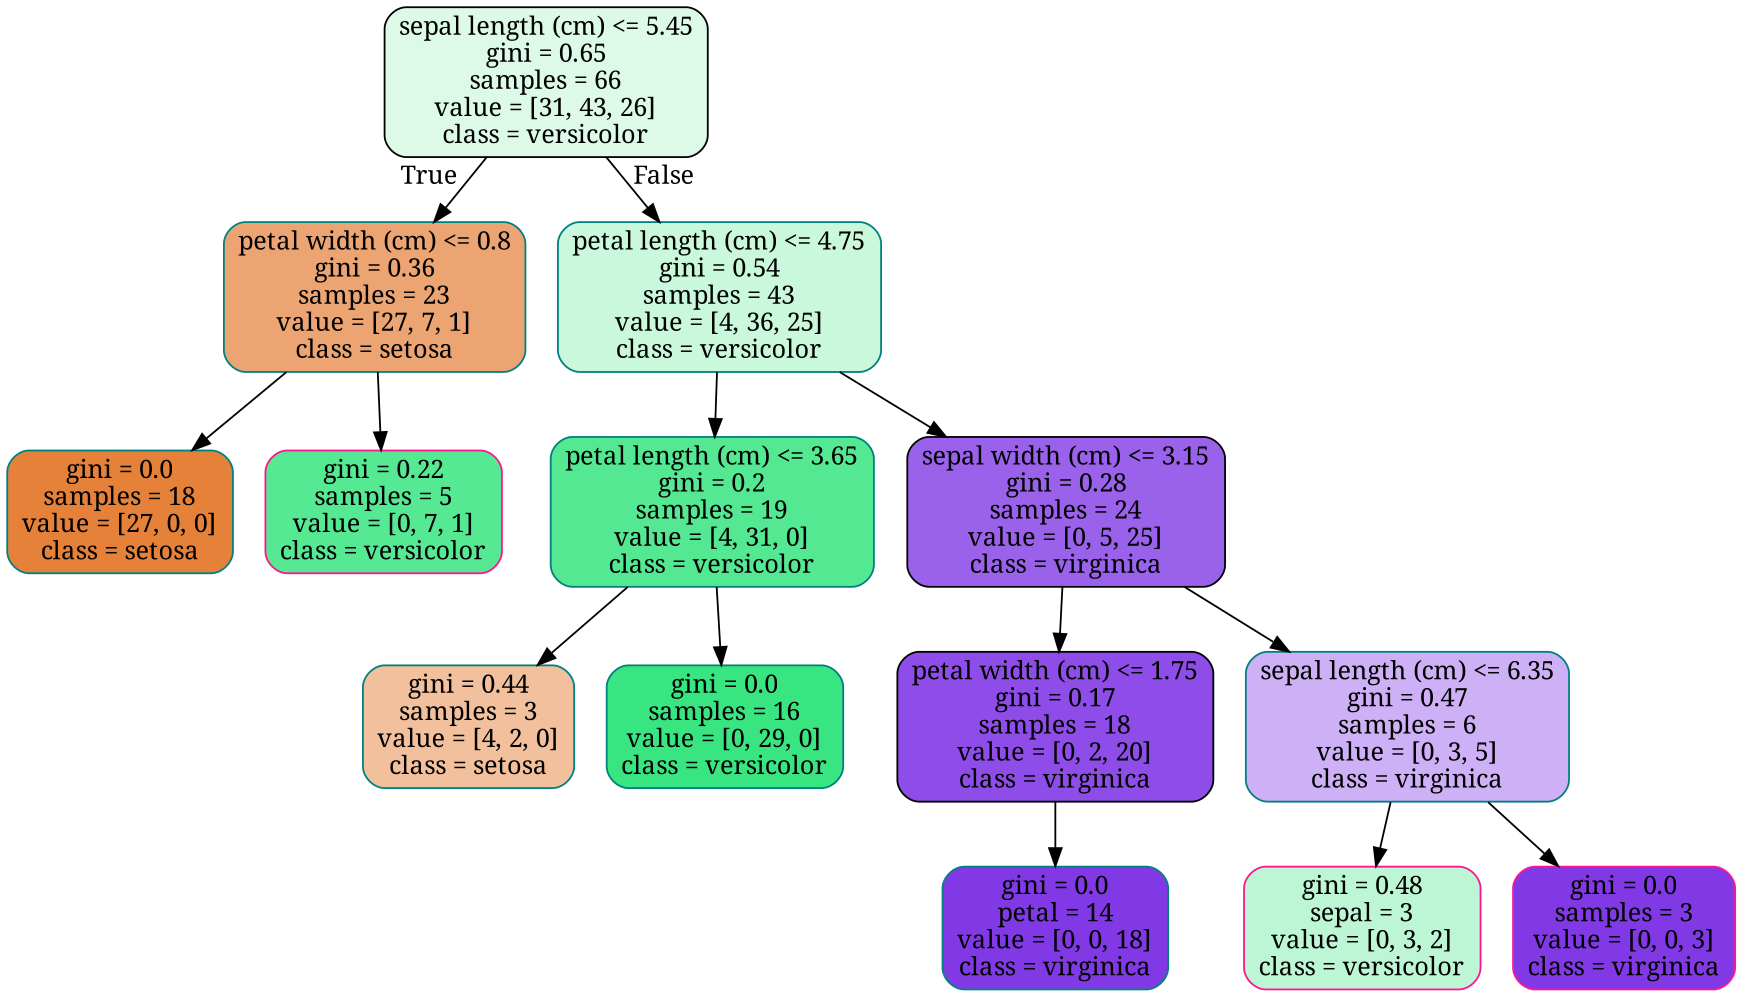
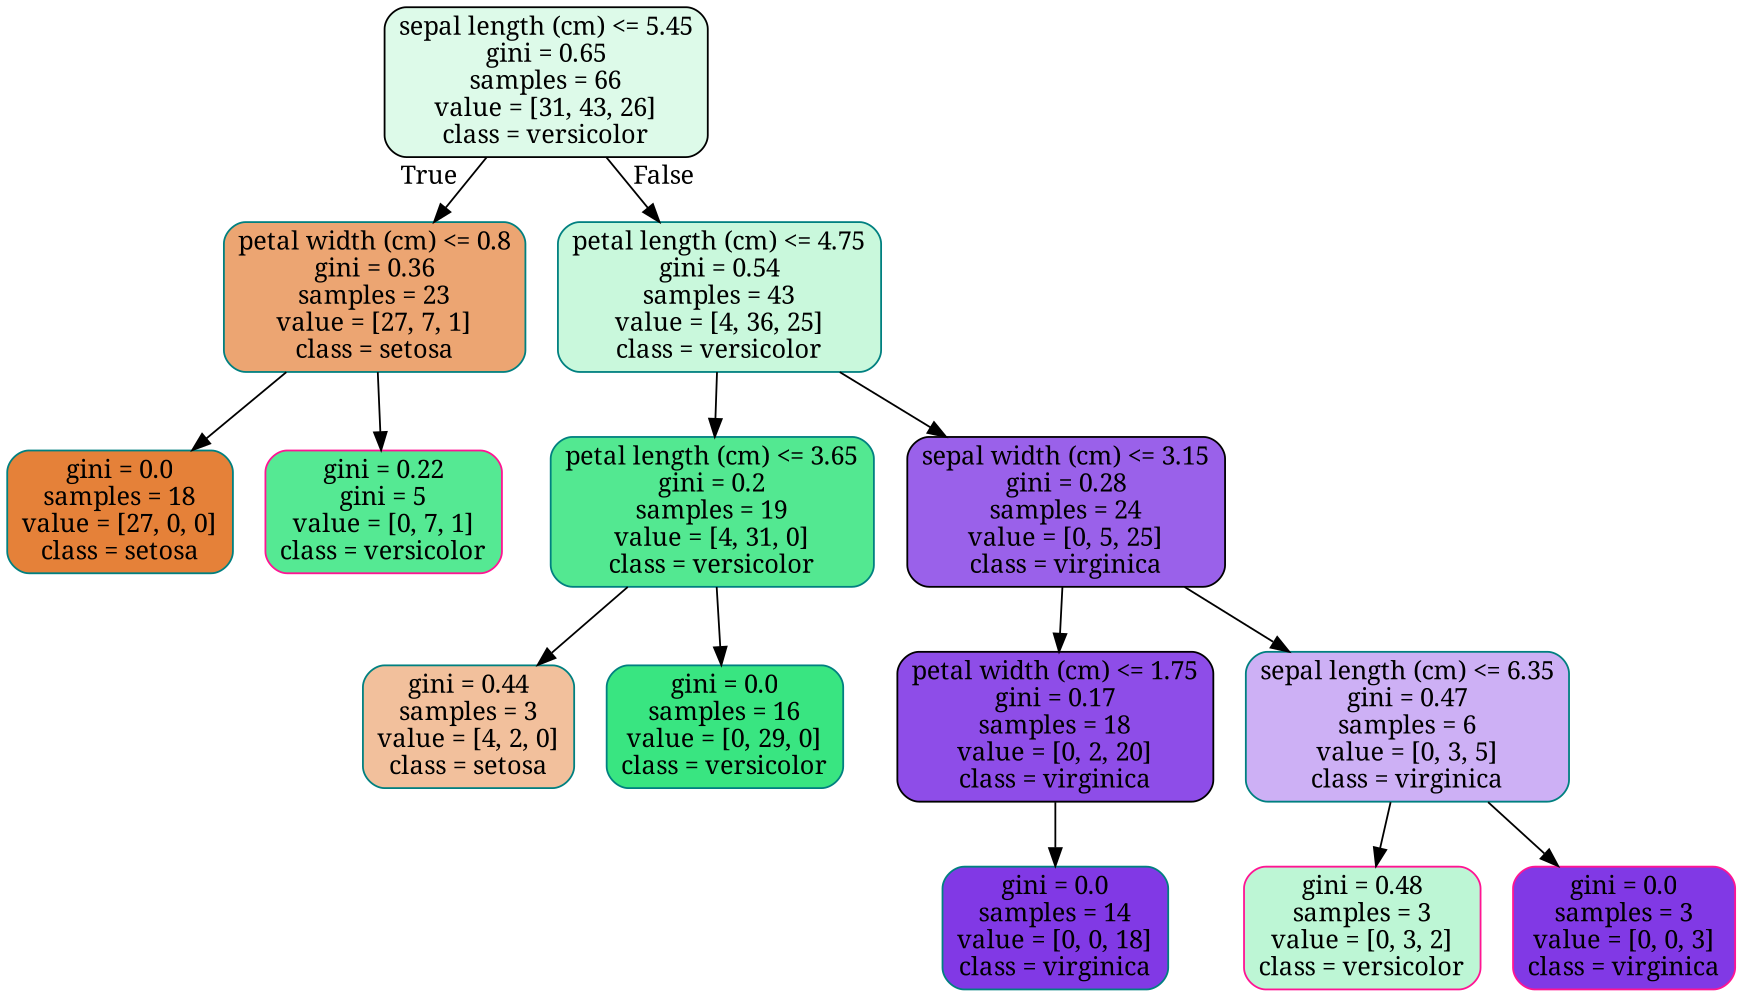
(384, 512) -> (384, 512)
(1055, 928) -> (1055, 928)
(1362, 928) -> (1362, 928)
